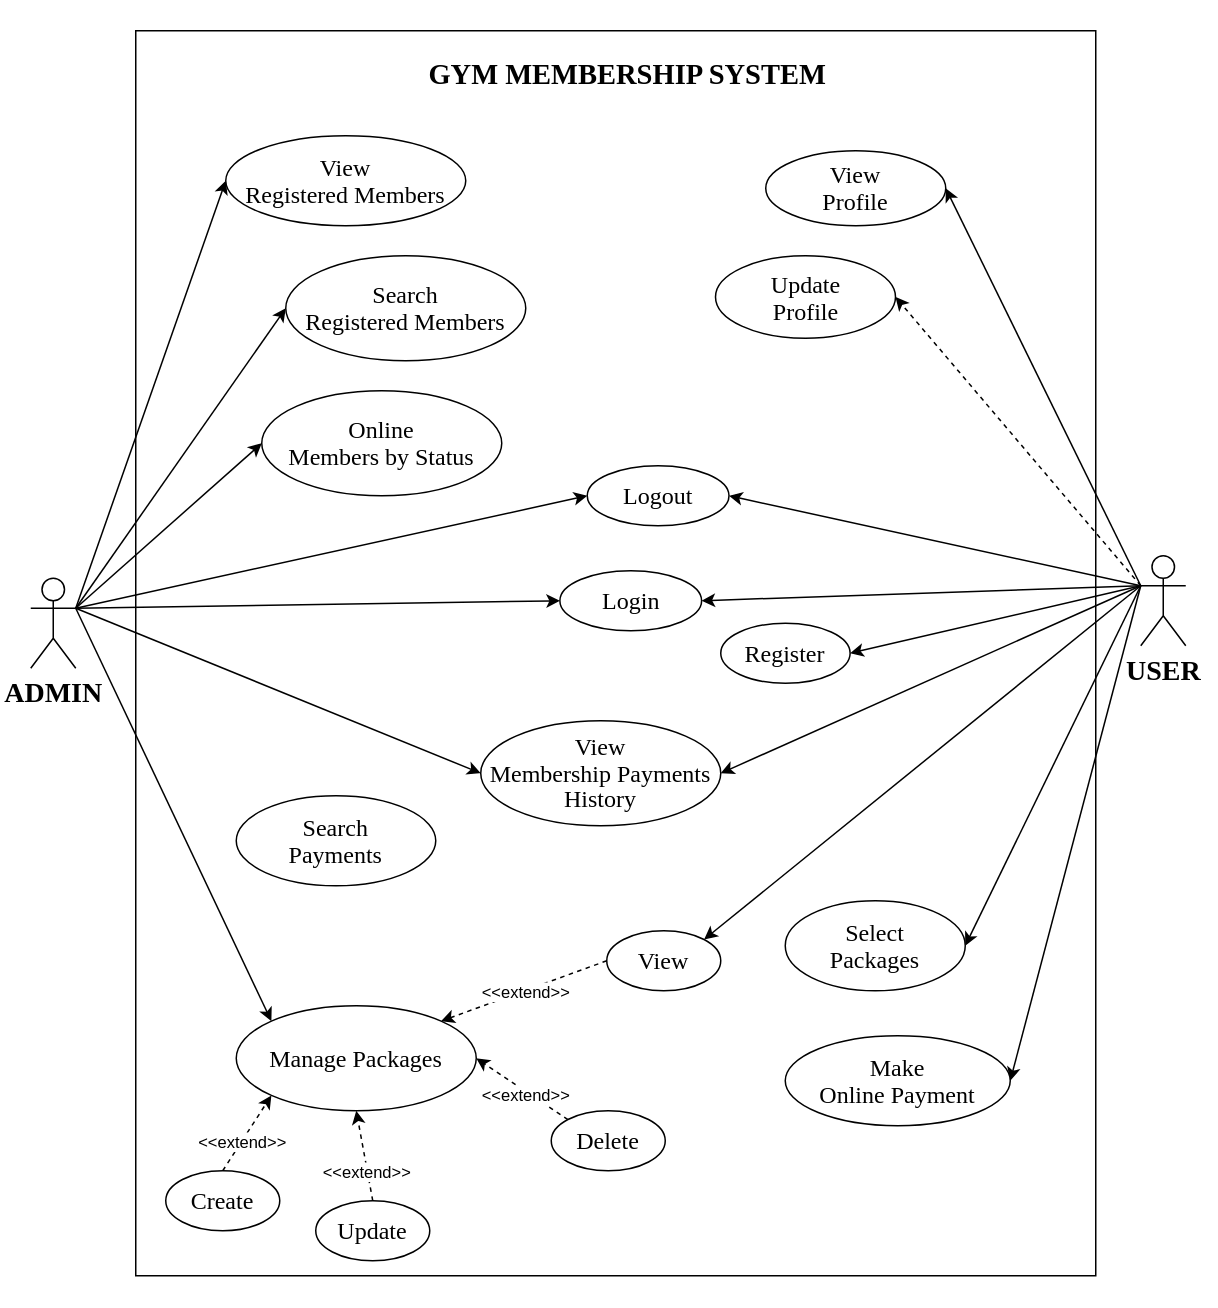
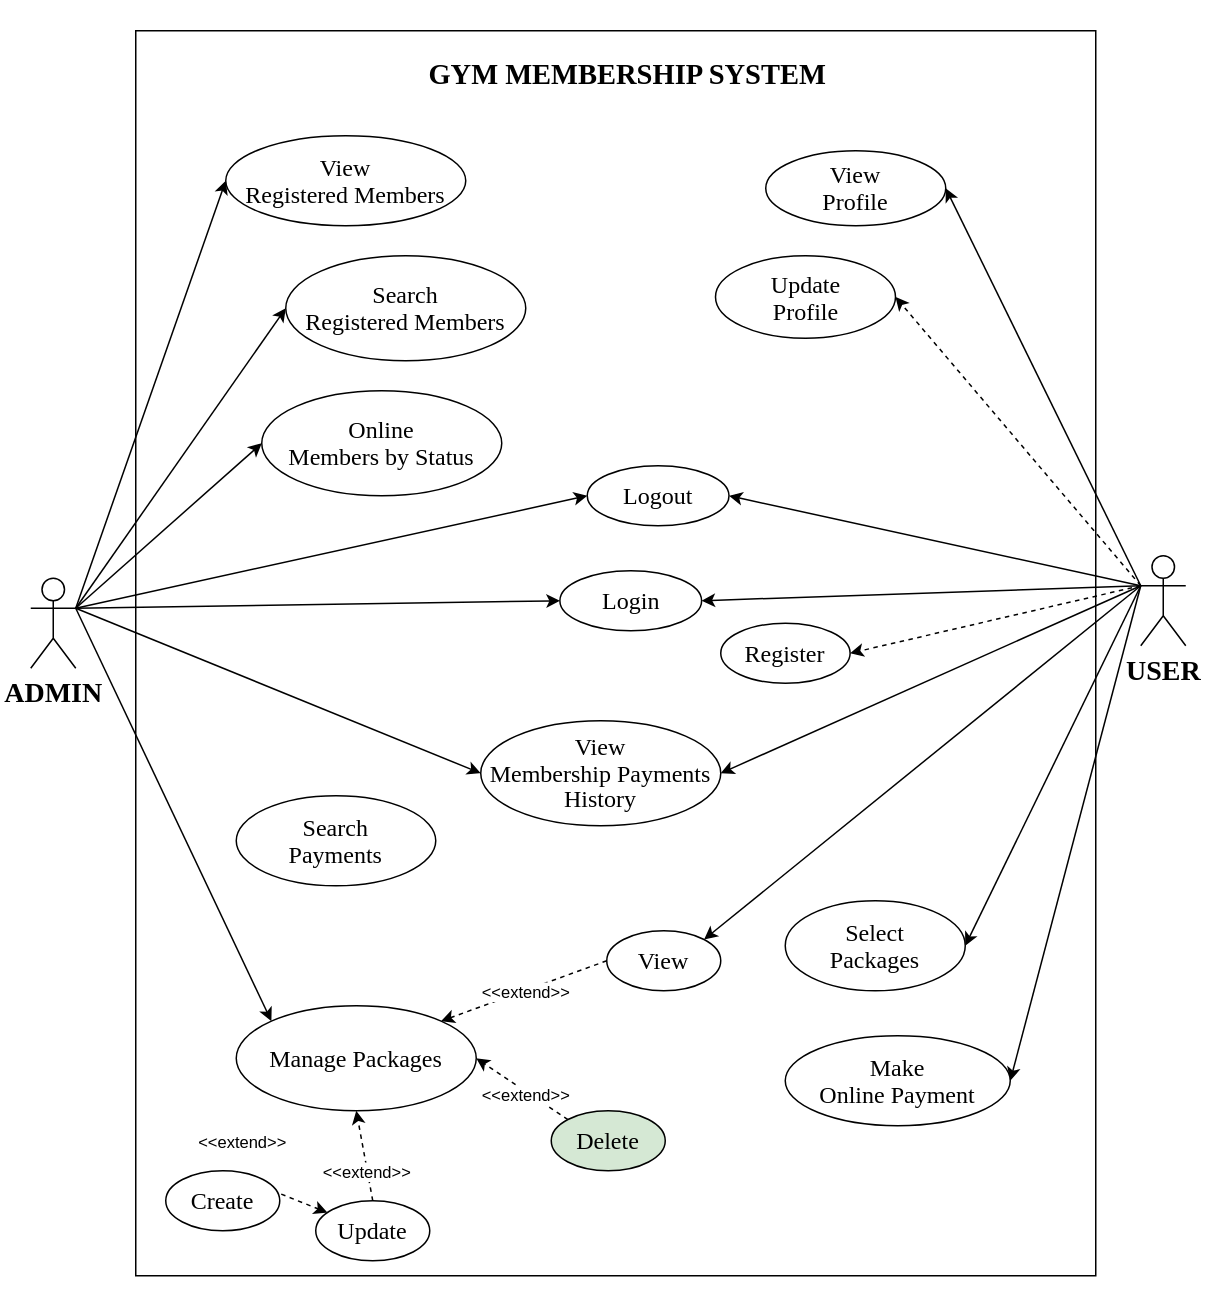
(993, 620) -> (993, 620)
(256, 1119) -> (298, 1201)
(608, 1141) -> (608, 1141)
